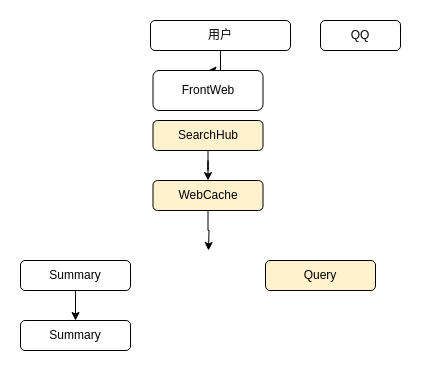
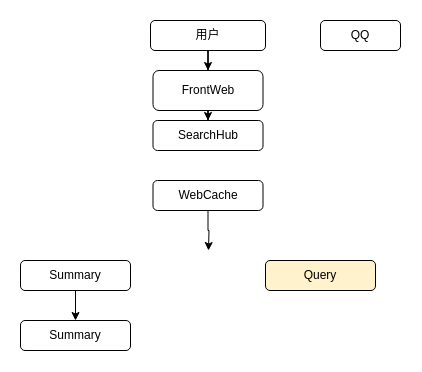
(221, 36) -> (208, 36)
none -> (208, 116)
(208, 136) -> (208, 136)
(208, 170) -> none
(208, 196) -> (208, 196)
